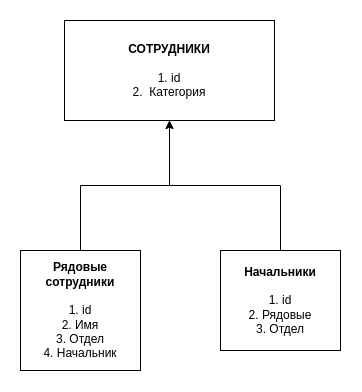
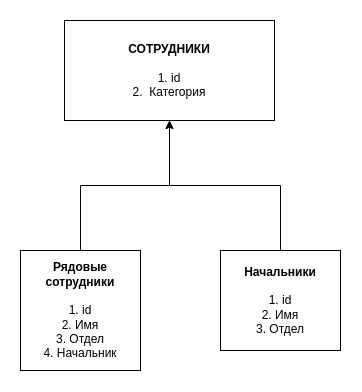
(281, 301) -> (281, 301)
